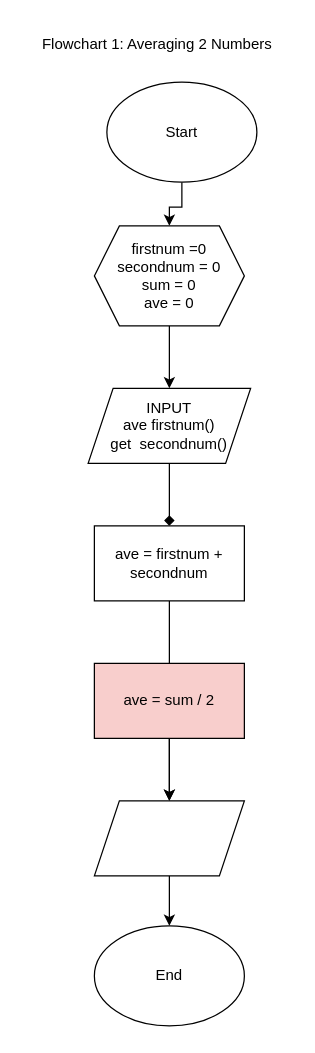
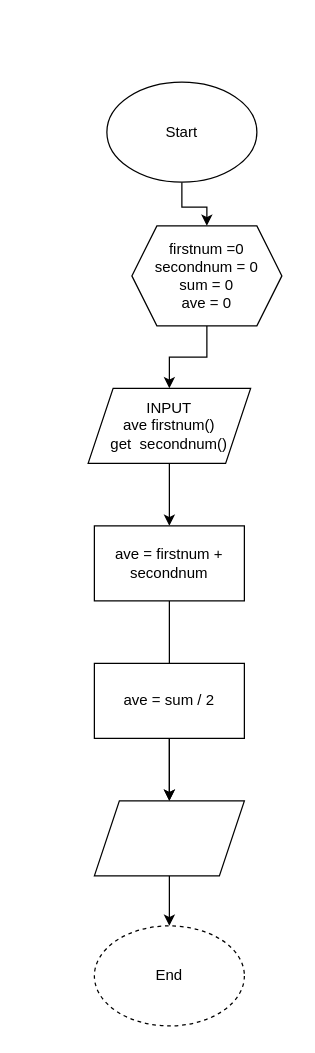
(157, 44) -> none
(169, 276) -> (207, 276)
(169, 515) -> (169, 516)
(169, 701) -> (169, 701)
(169, 976) -> (169, 976)
